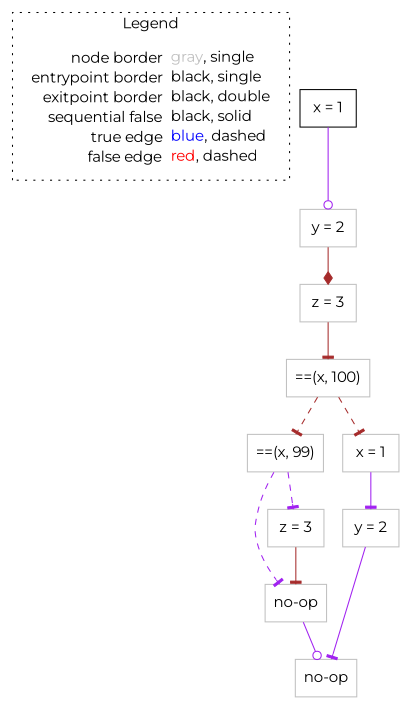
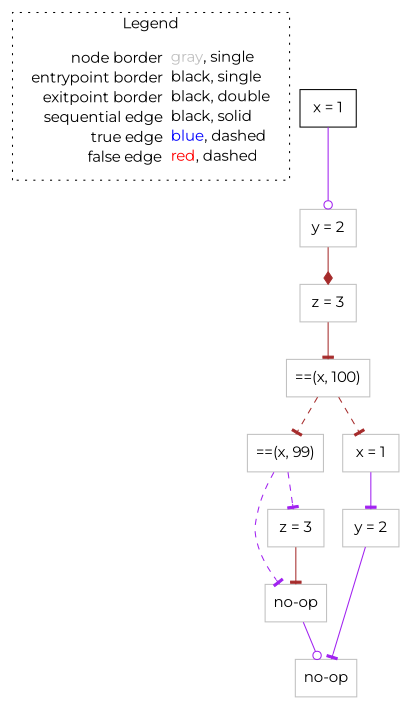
(107, 118) -> (105, 118)
